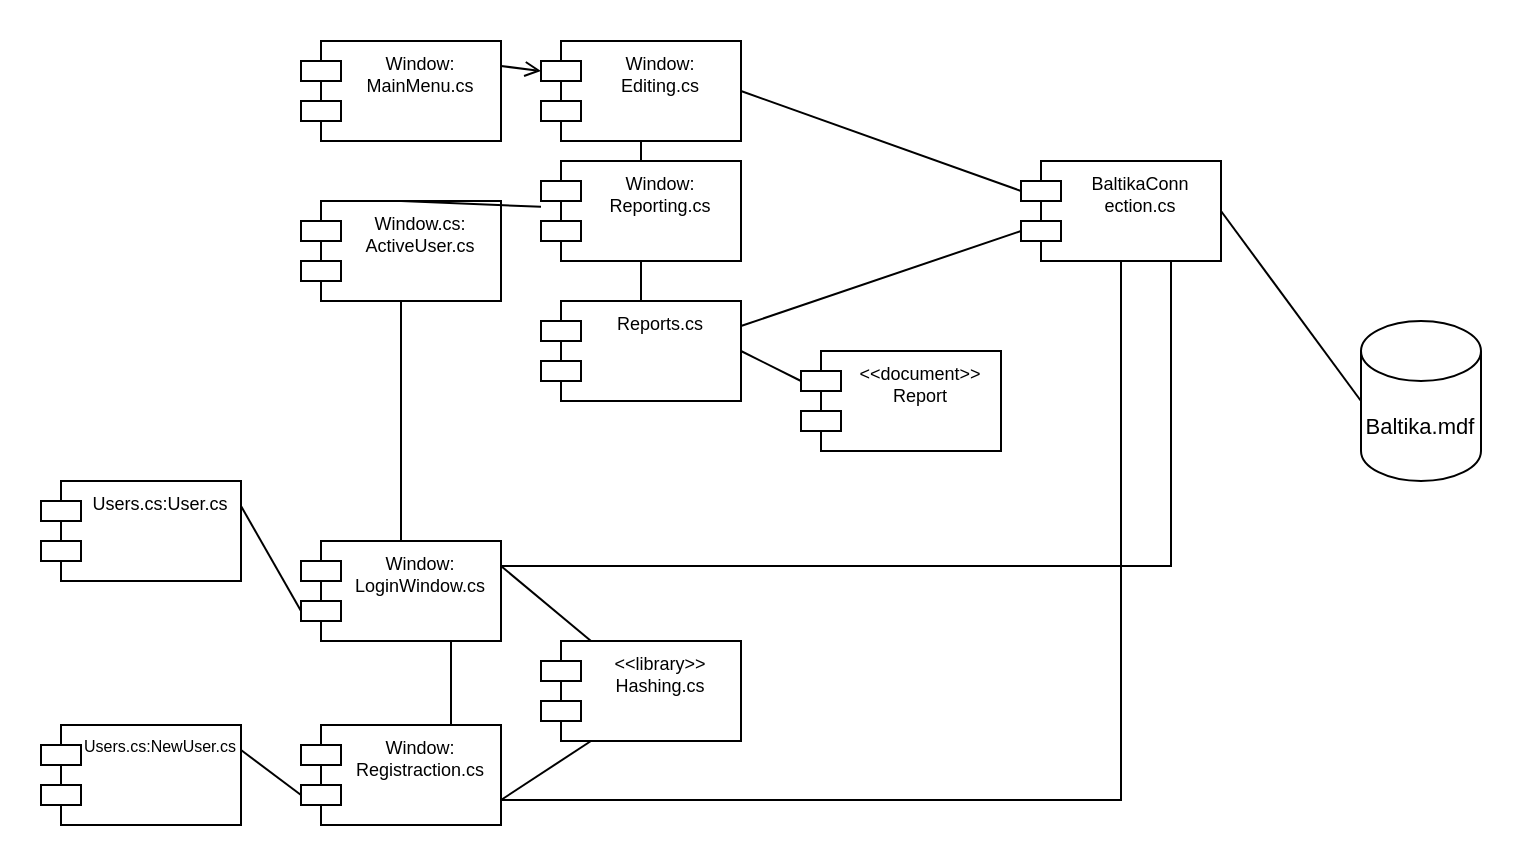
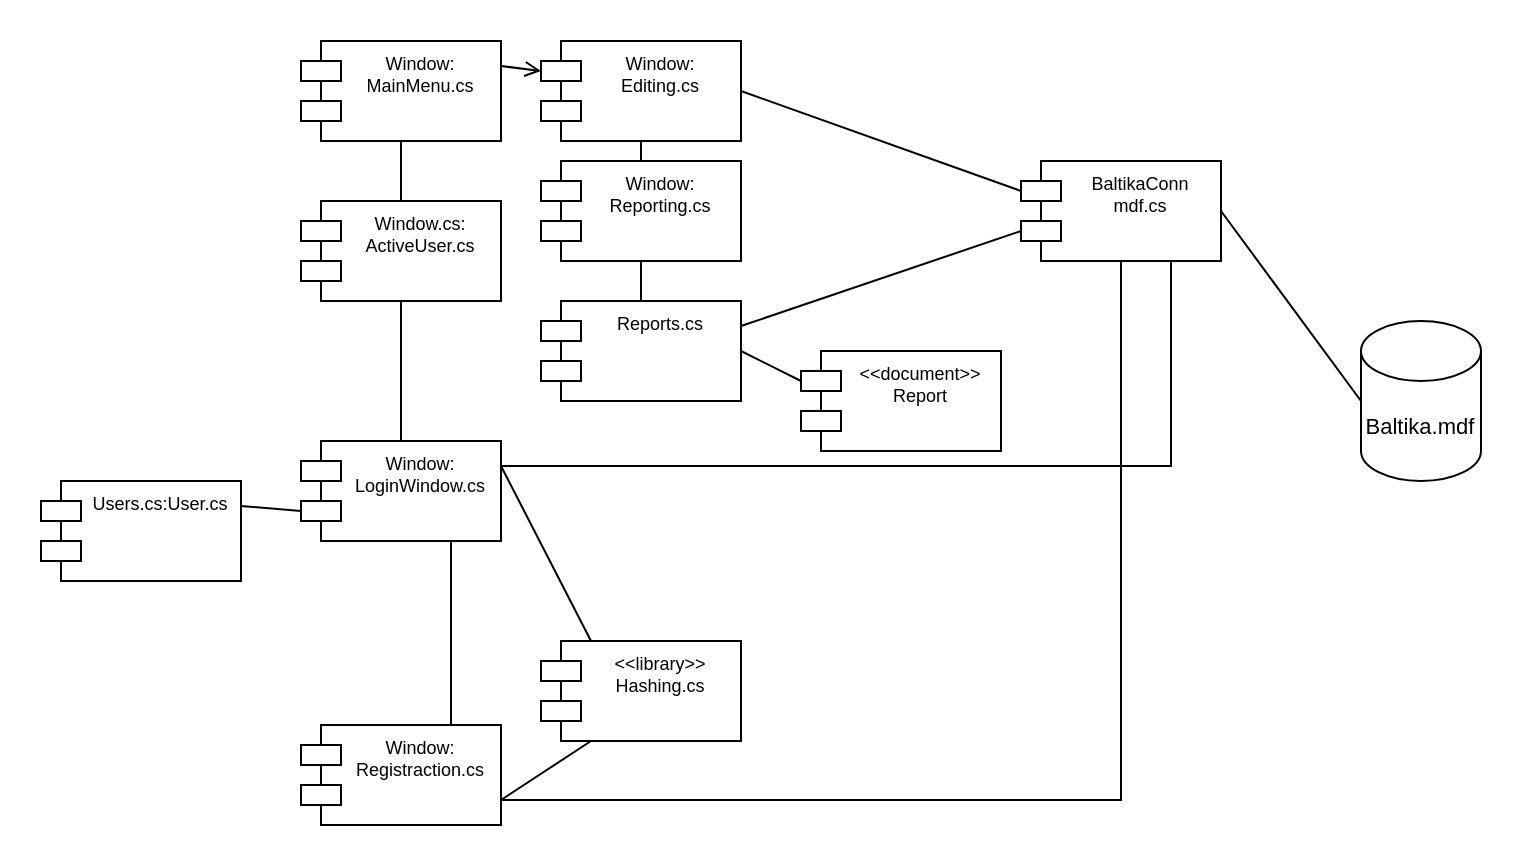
(1140, 184) -> (1140, 184)
(476, 204) -> (401, 171)
(401, 591) -> (401, 491)
(271, 773) -> none
(141, 775) -> none
